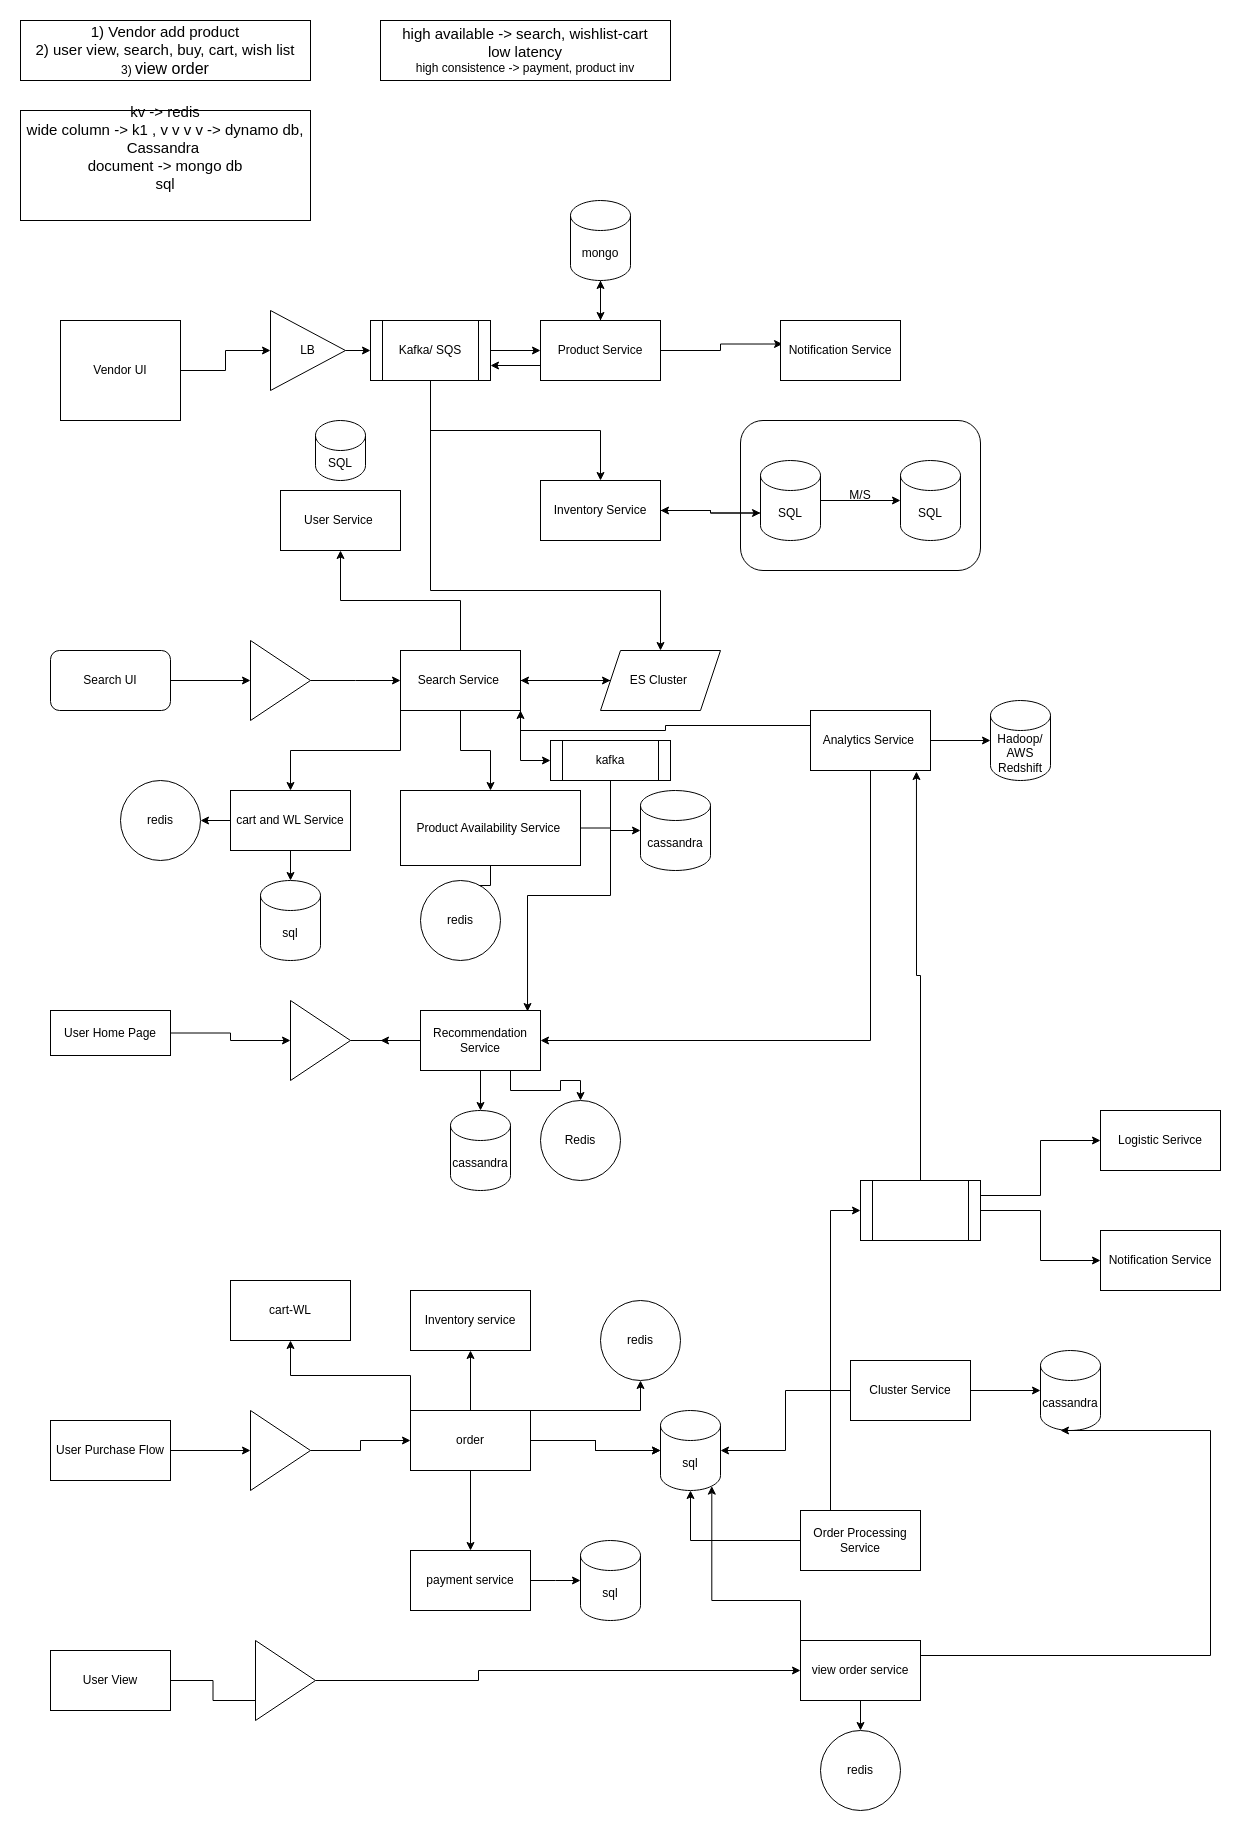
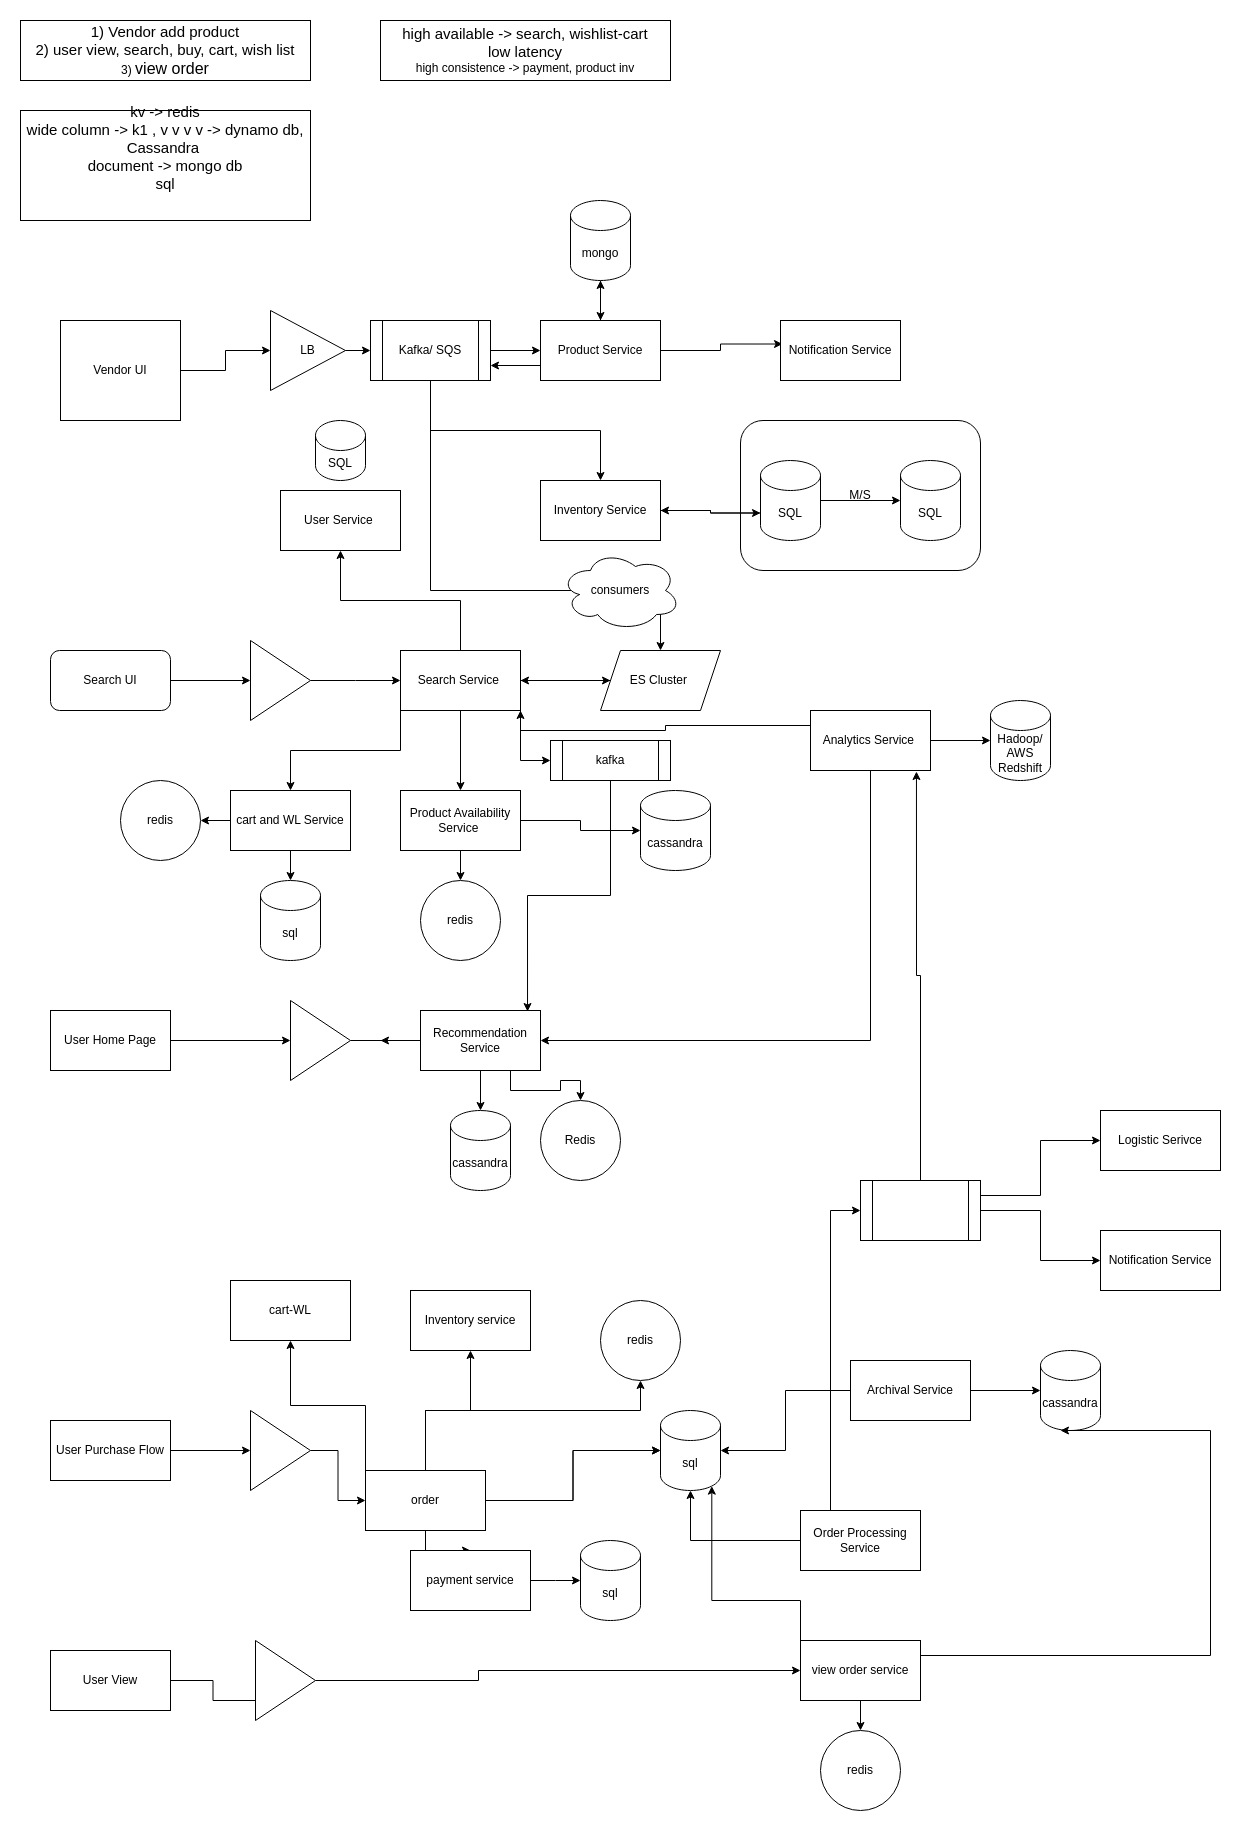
none -> (621, 591)
(491, 828) -> (461, 821)
(111, 1033) -> (111, 1041)
(911, 1391) -> (911, 1391)
(471, 1441) -> (426, 1501)
